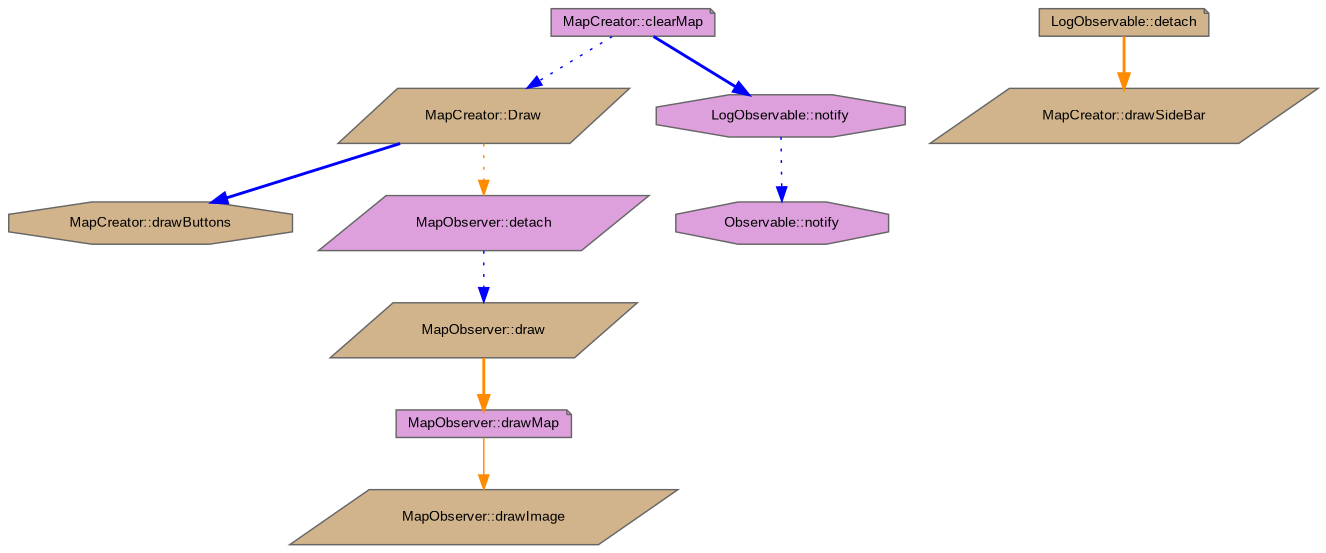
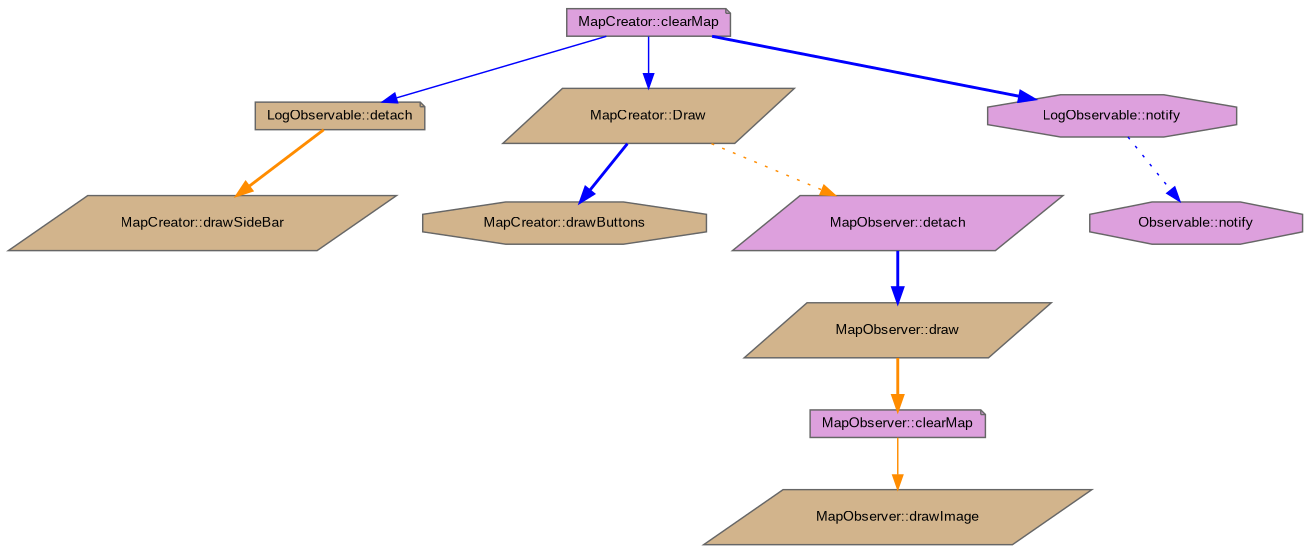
(576, 58) -> (649, 55)
none -> (501, 67)
(484, 269) -> (898, 269)
(484, 424) -> (898, 424)
